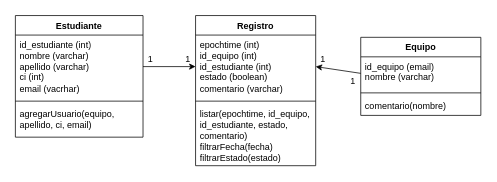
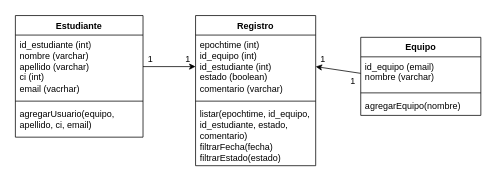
(409, 106) -> (417, 106)
